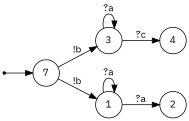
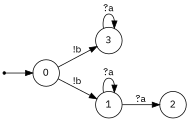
(173, 41) -> none
(46, 73) -> (46, 73)
